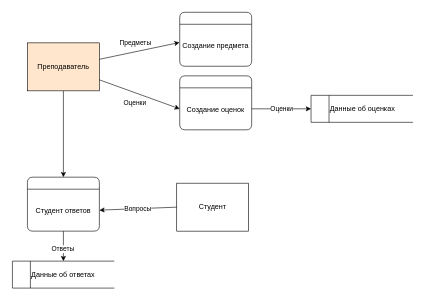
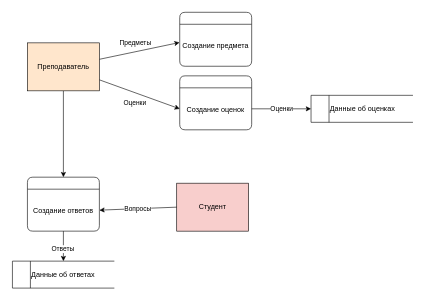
(213, 207) -> (213, 207)
(63, 211) -> (63, 211)
